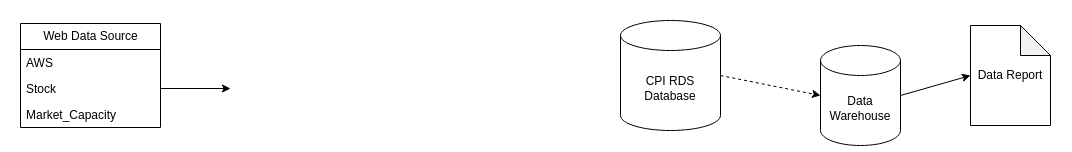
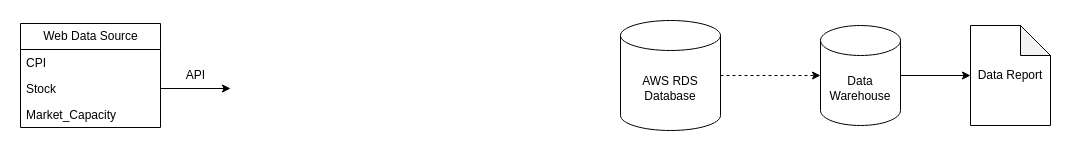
(37, 64) -> (37, 64)
none -> (196, 76)
(671, 89) -> (671, 89)
(861, 96) -> (861, 76)
